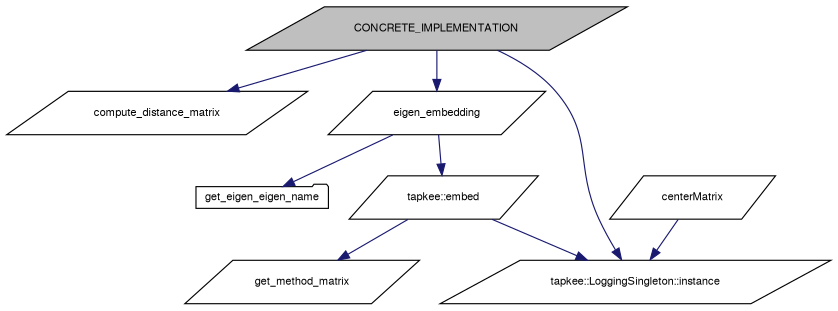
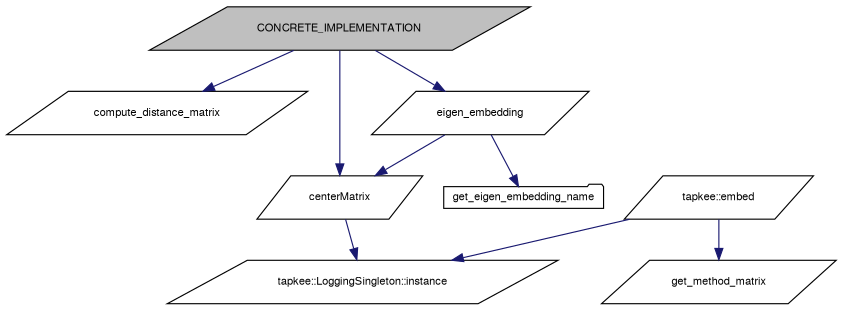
(579, 135) -> (340, 107)
(440, 149) -> (415, 152)
(262, 198) -> (524, 198)
